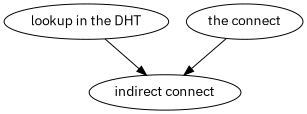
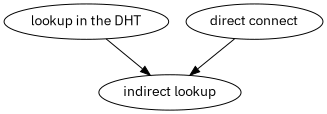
(245, 22) -> (255, 22)
(165, 92) -> (170, 92)
